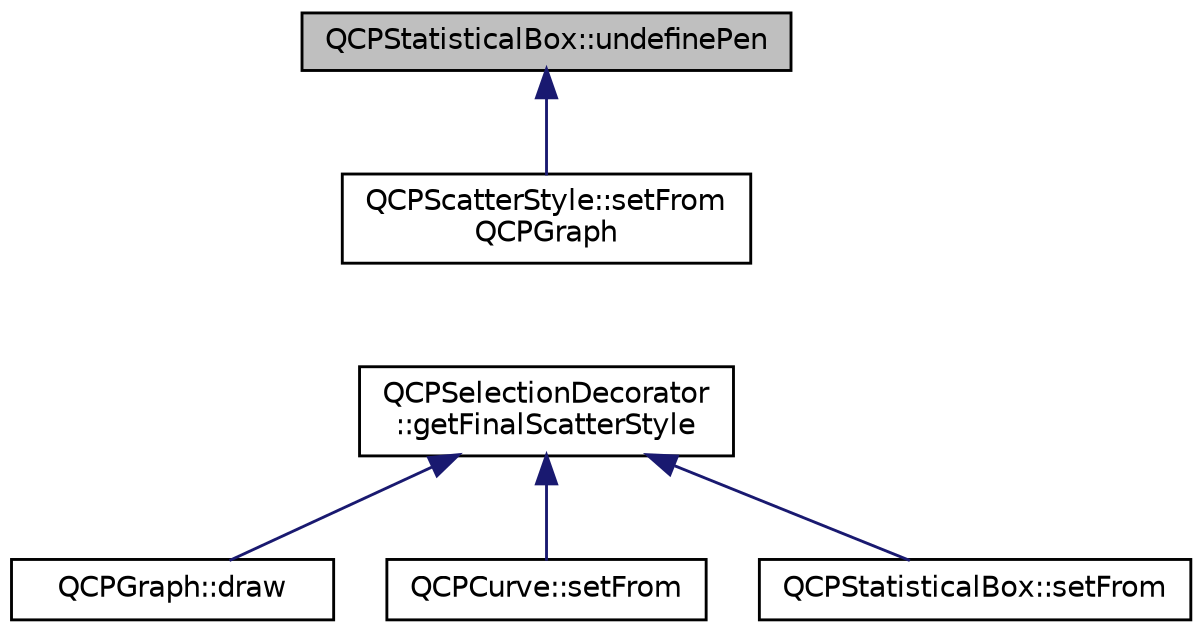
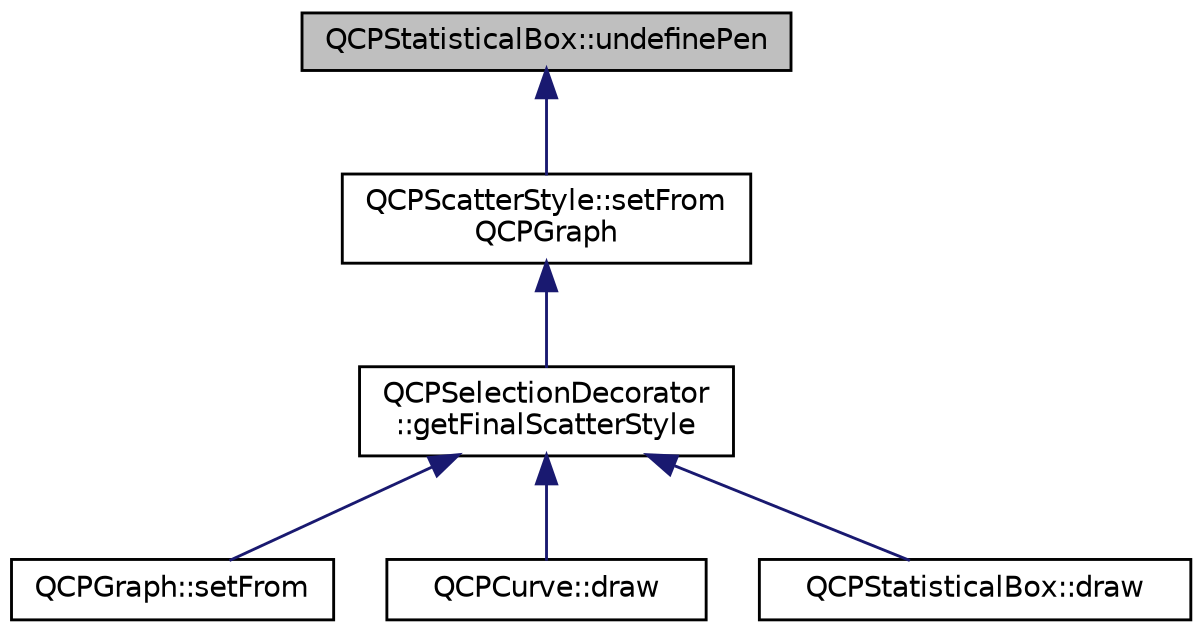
none -> (547, 330)
(173, 590) -> (173, 590)
(547, 590) -> (547, 590)
(975, 590) -> (975, 590)
